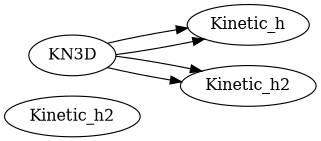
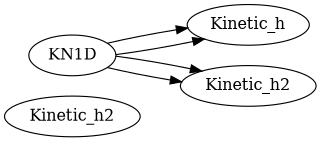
(72, 55) -> (72, 55)
